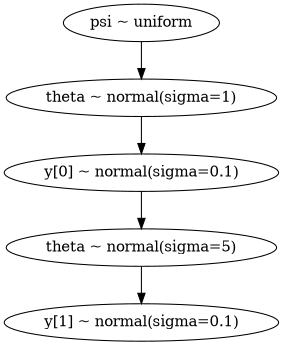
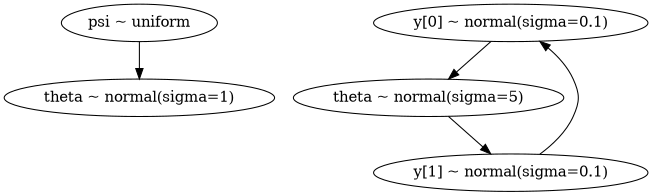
(141, 130) -> (578, 103)
